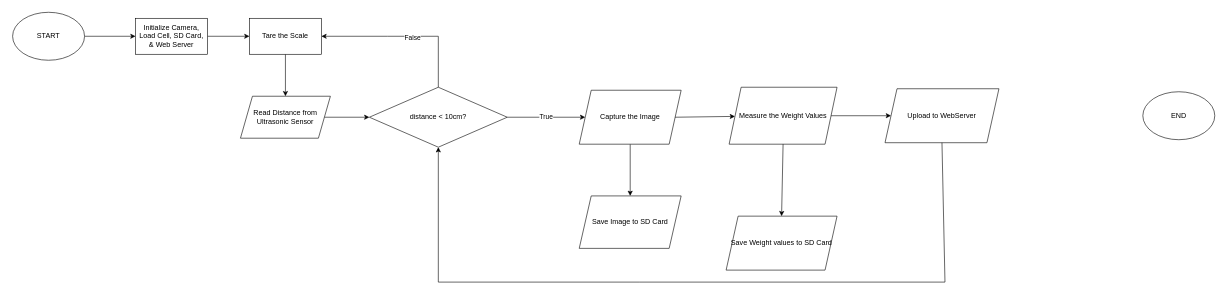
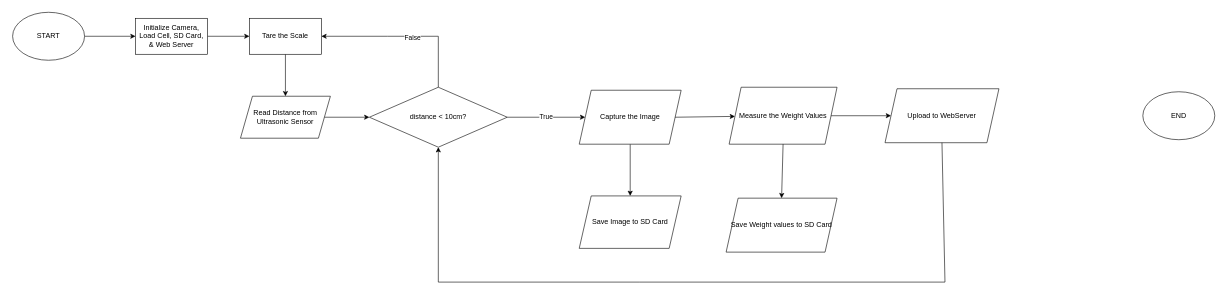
(782, 243) -> (782, 225)
